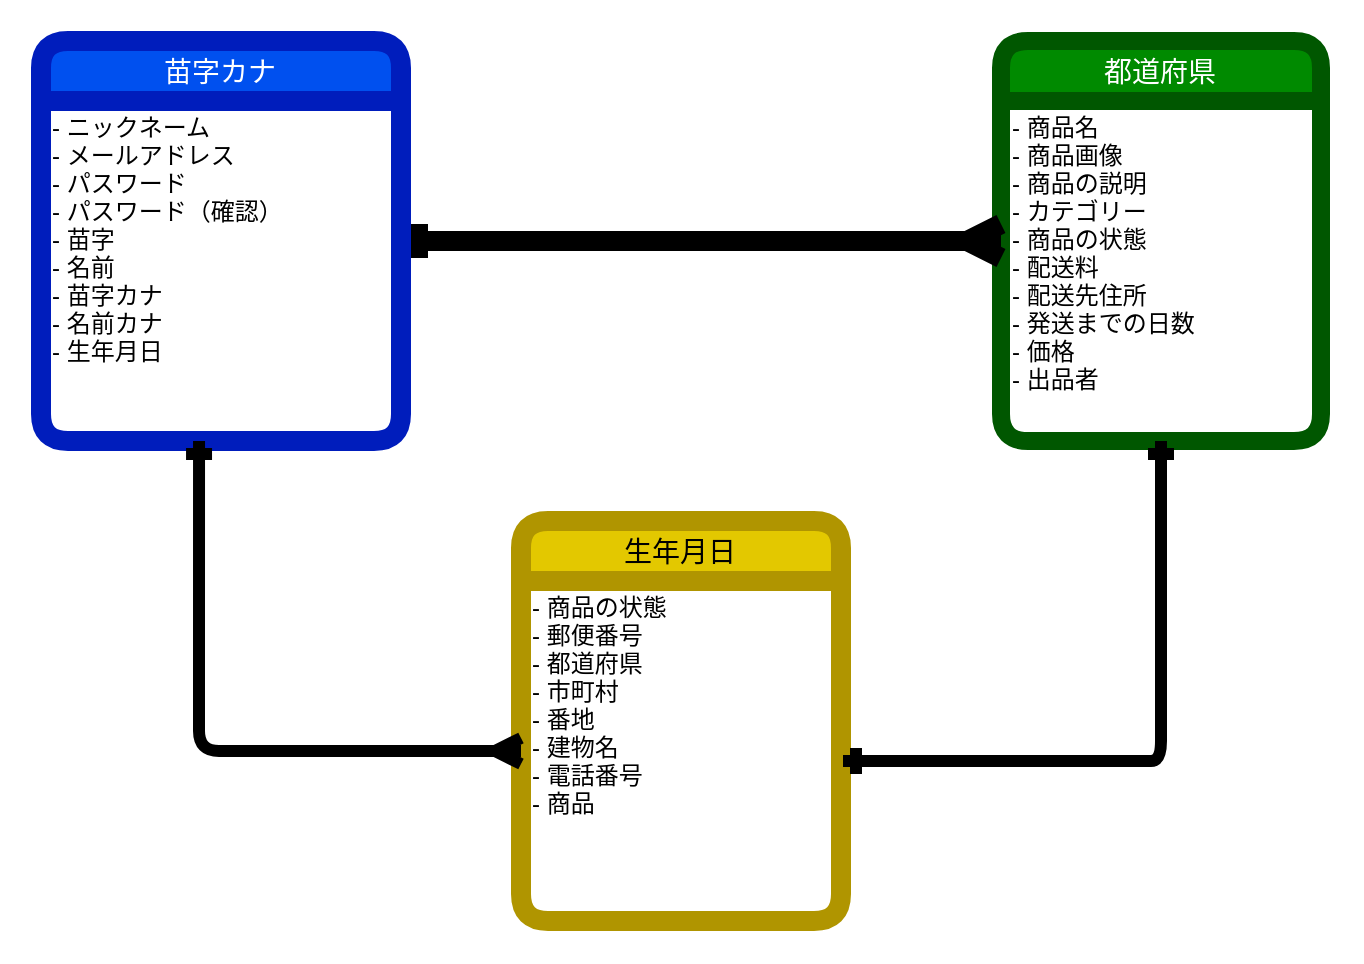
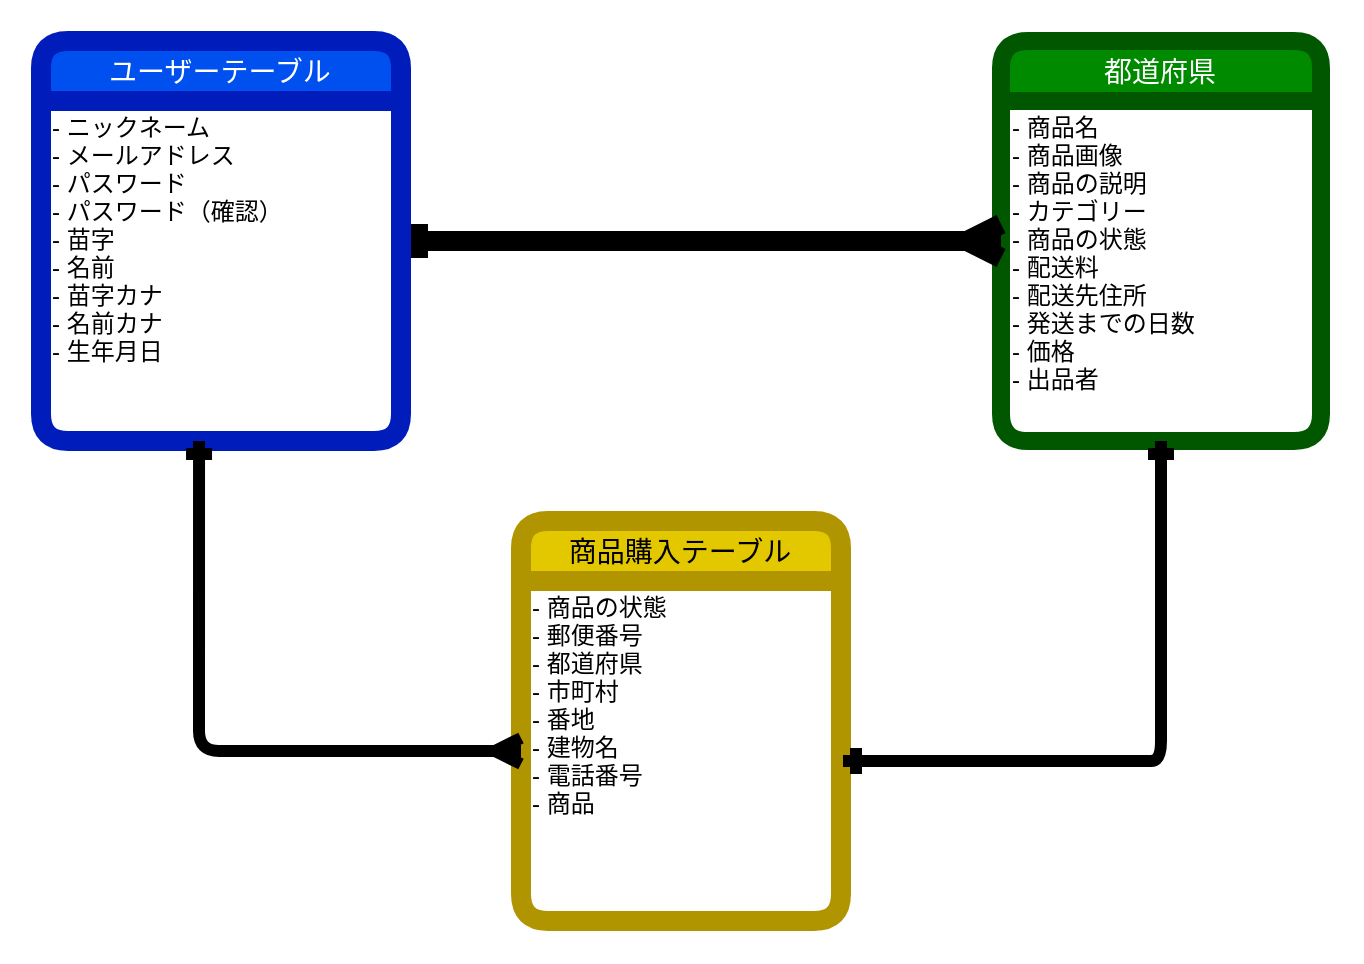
(220, 73) -> (220, 73)
(680, 553) -> (680, 553)
